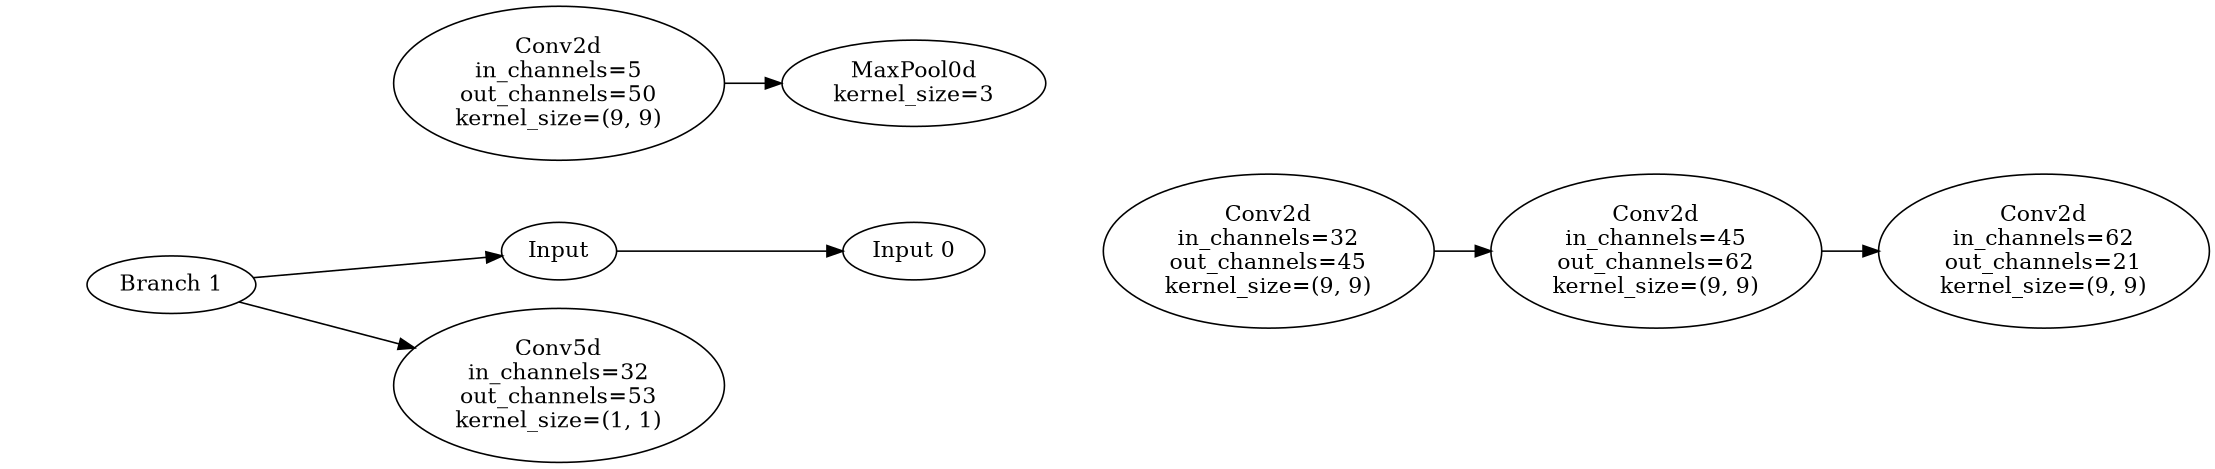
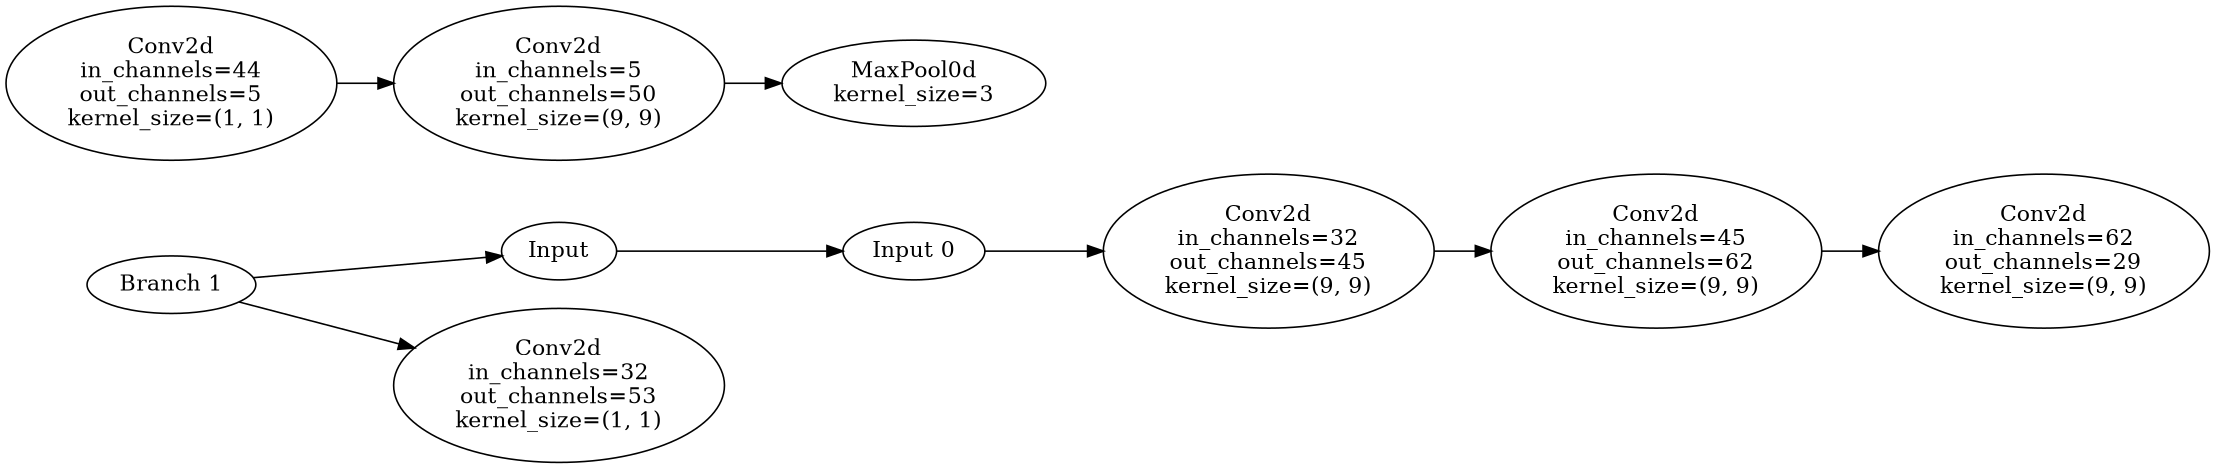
none -> (171, 83)
none -> (1036, 251)
(2044, 251) -> (2044, 251)
(559, 385) -> (559, 385)
